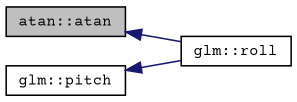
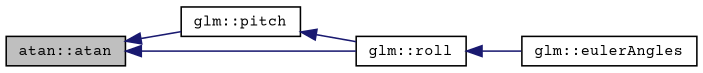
none -> (161, 35)
none -> (609, 51)
